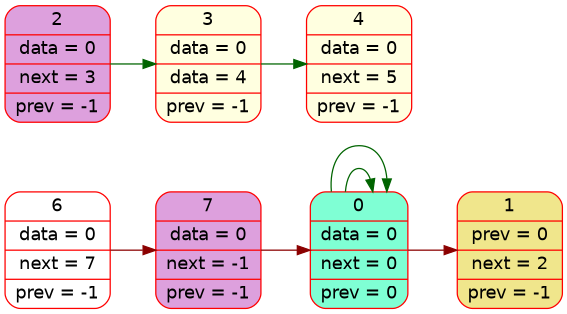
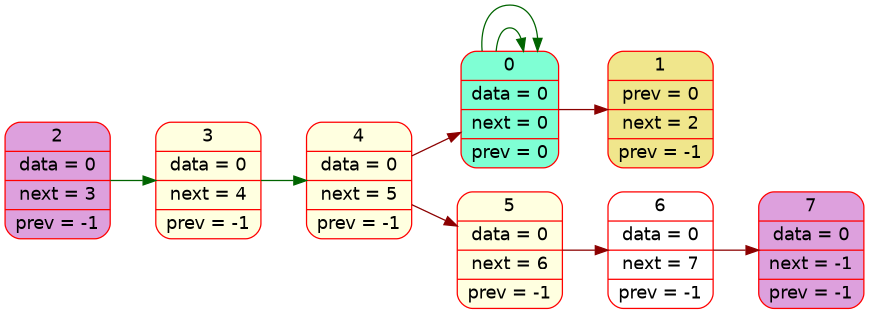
(208, 78) -> (208, 194)
(279, 250) -> (430, 147)
none -> (510, 250)
